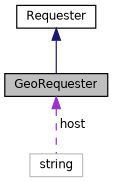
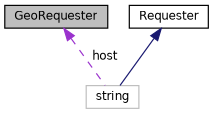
(56, 57) -> (137, 62)
